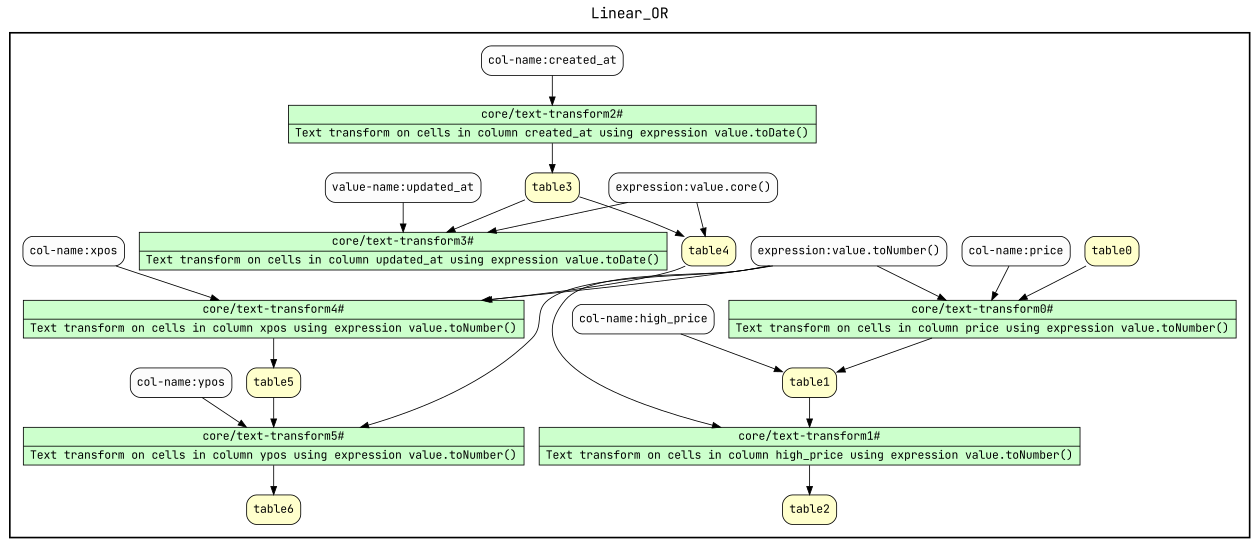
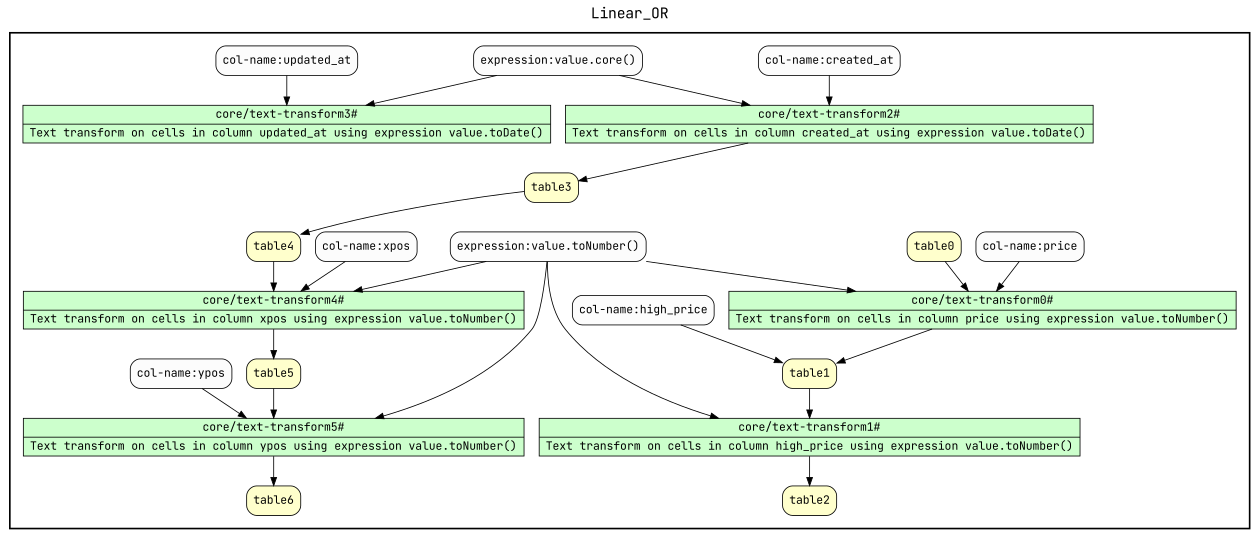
(403, 188) -> (287, 61)
(490, 214) -> none
(700, 215) -> (681, 89)
